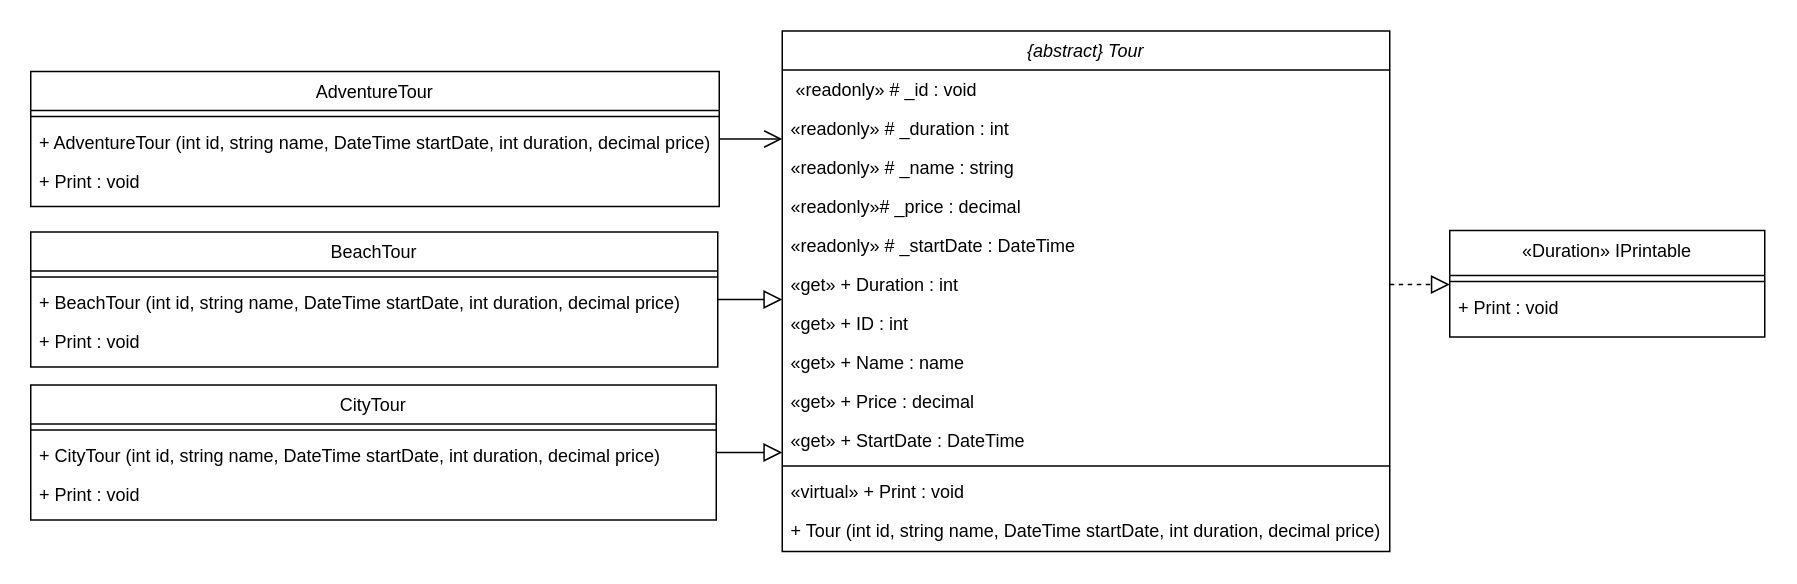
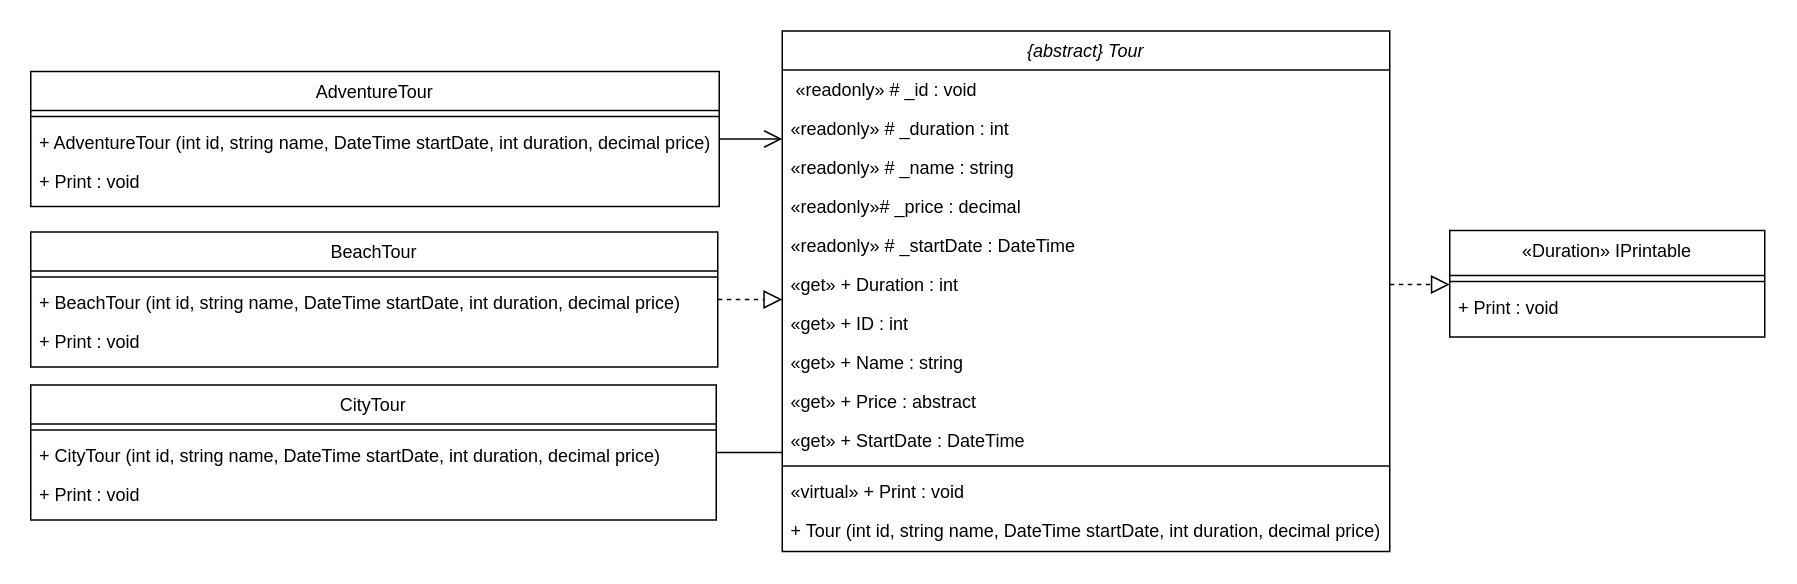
(742, 299) -> (742, 299)
(875, 363) -> (882, 363)
(888, 402) -> (897, 402)
(762, 452) -> (770, 452)
